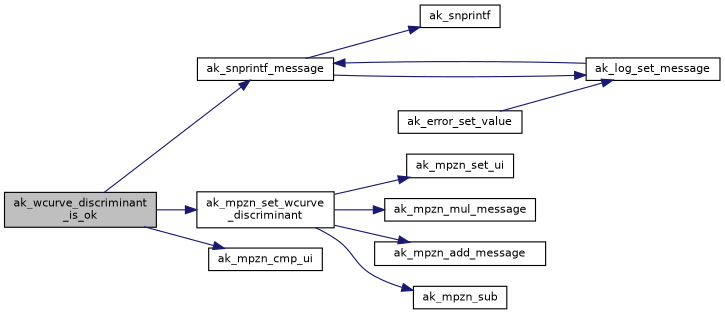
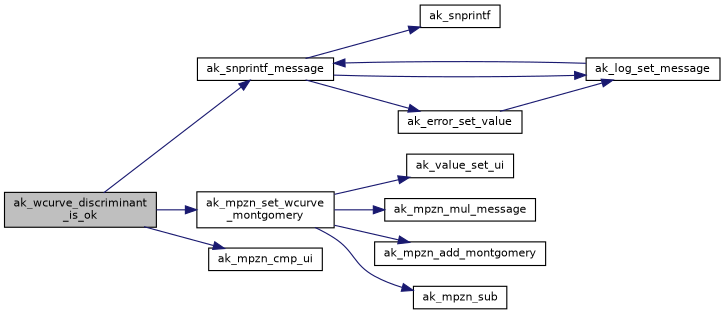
none -> (357, 94)
(460, 166) -> (460, 166)
(266, 210) -> (266, 210)
(460, 254) -> (460, 254)
